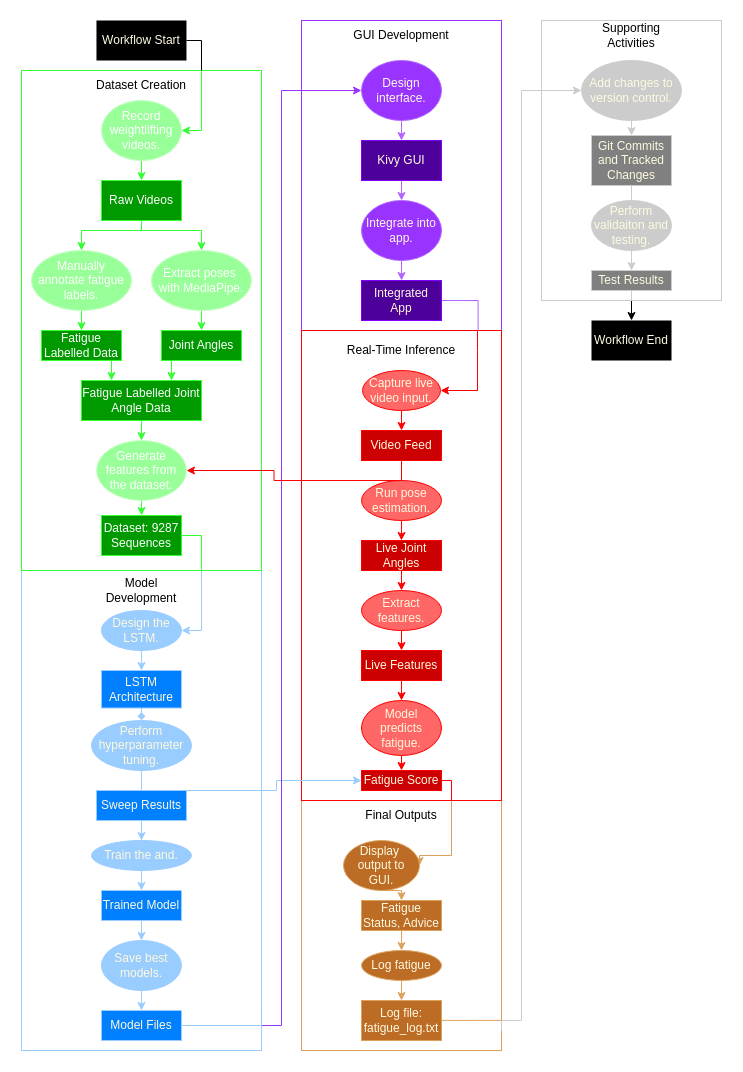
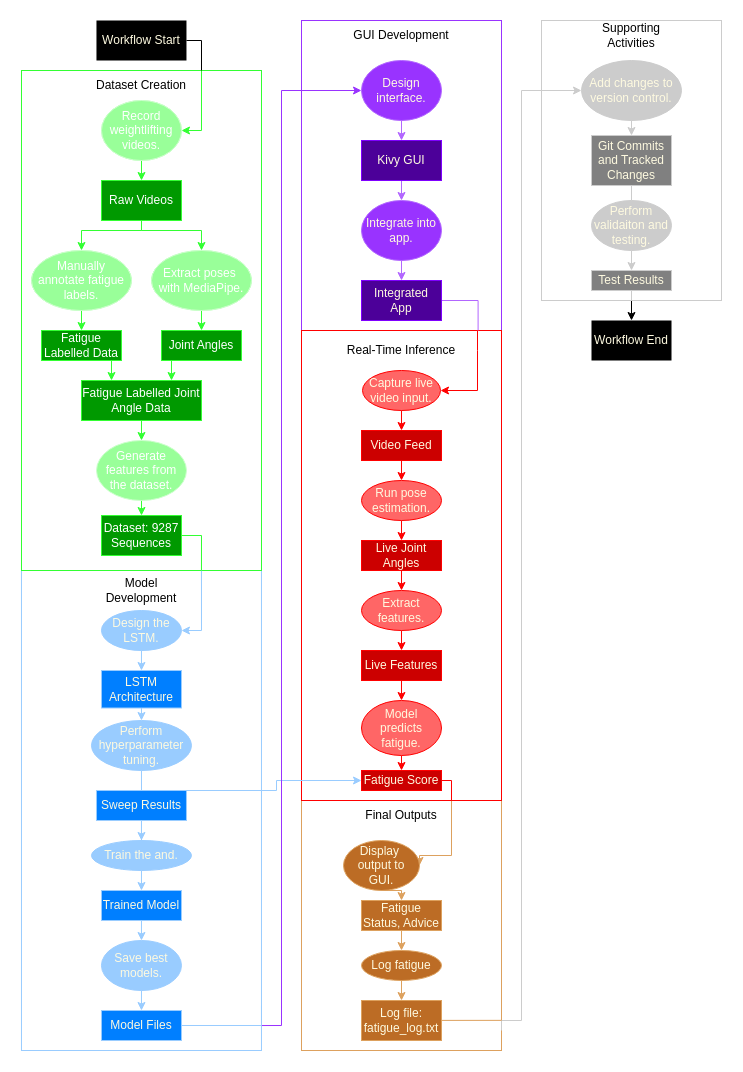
(289, 481) -> (402, 472)
(141, 712) -> (141, 712)
